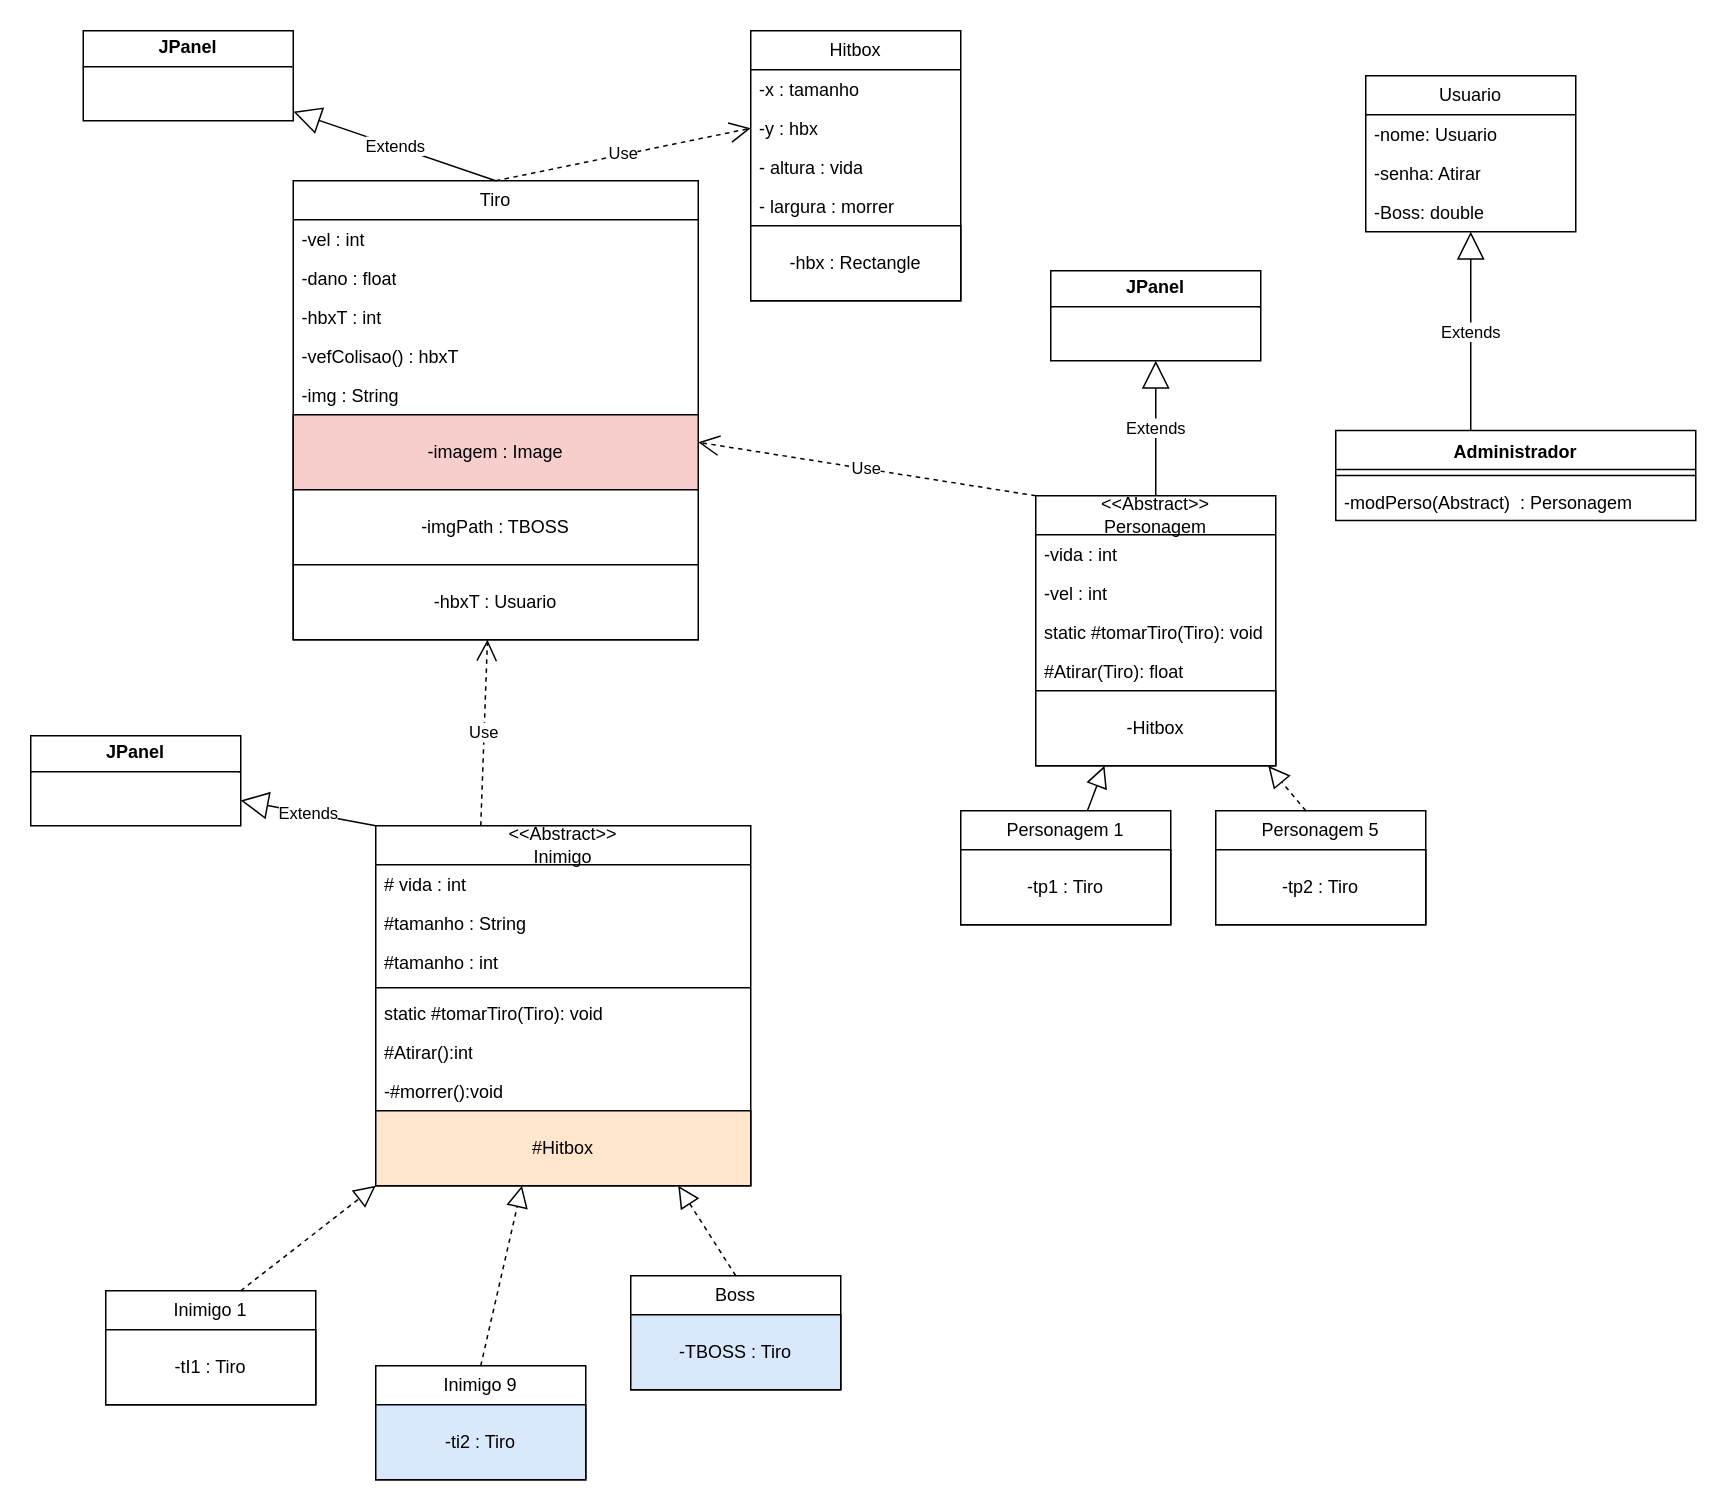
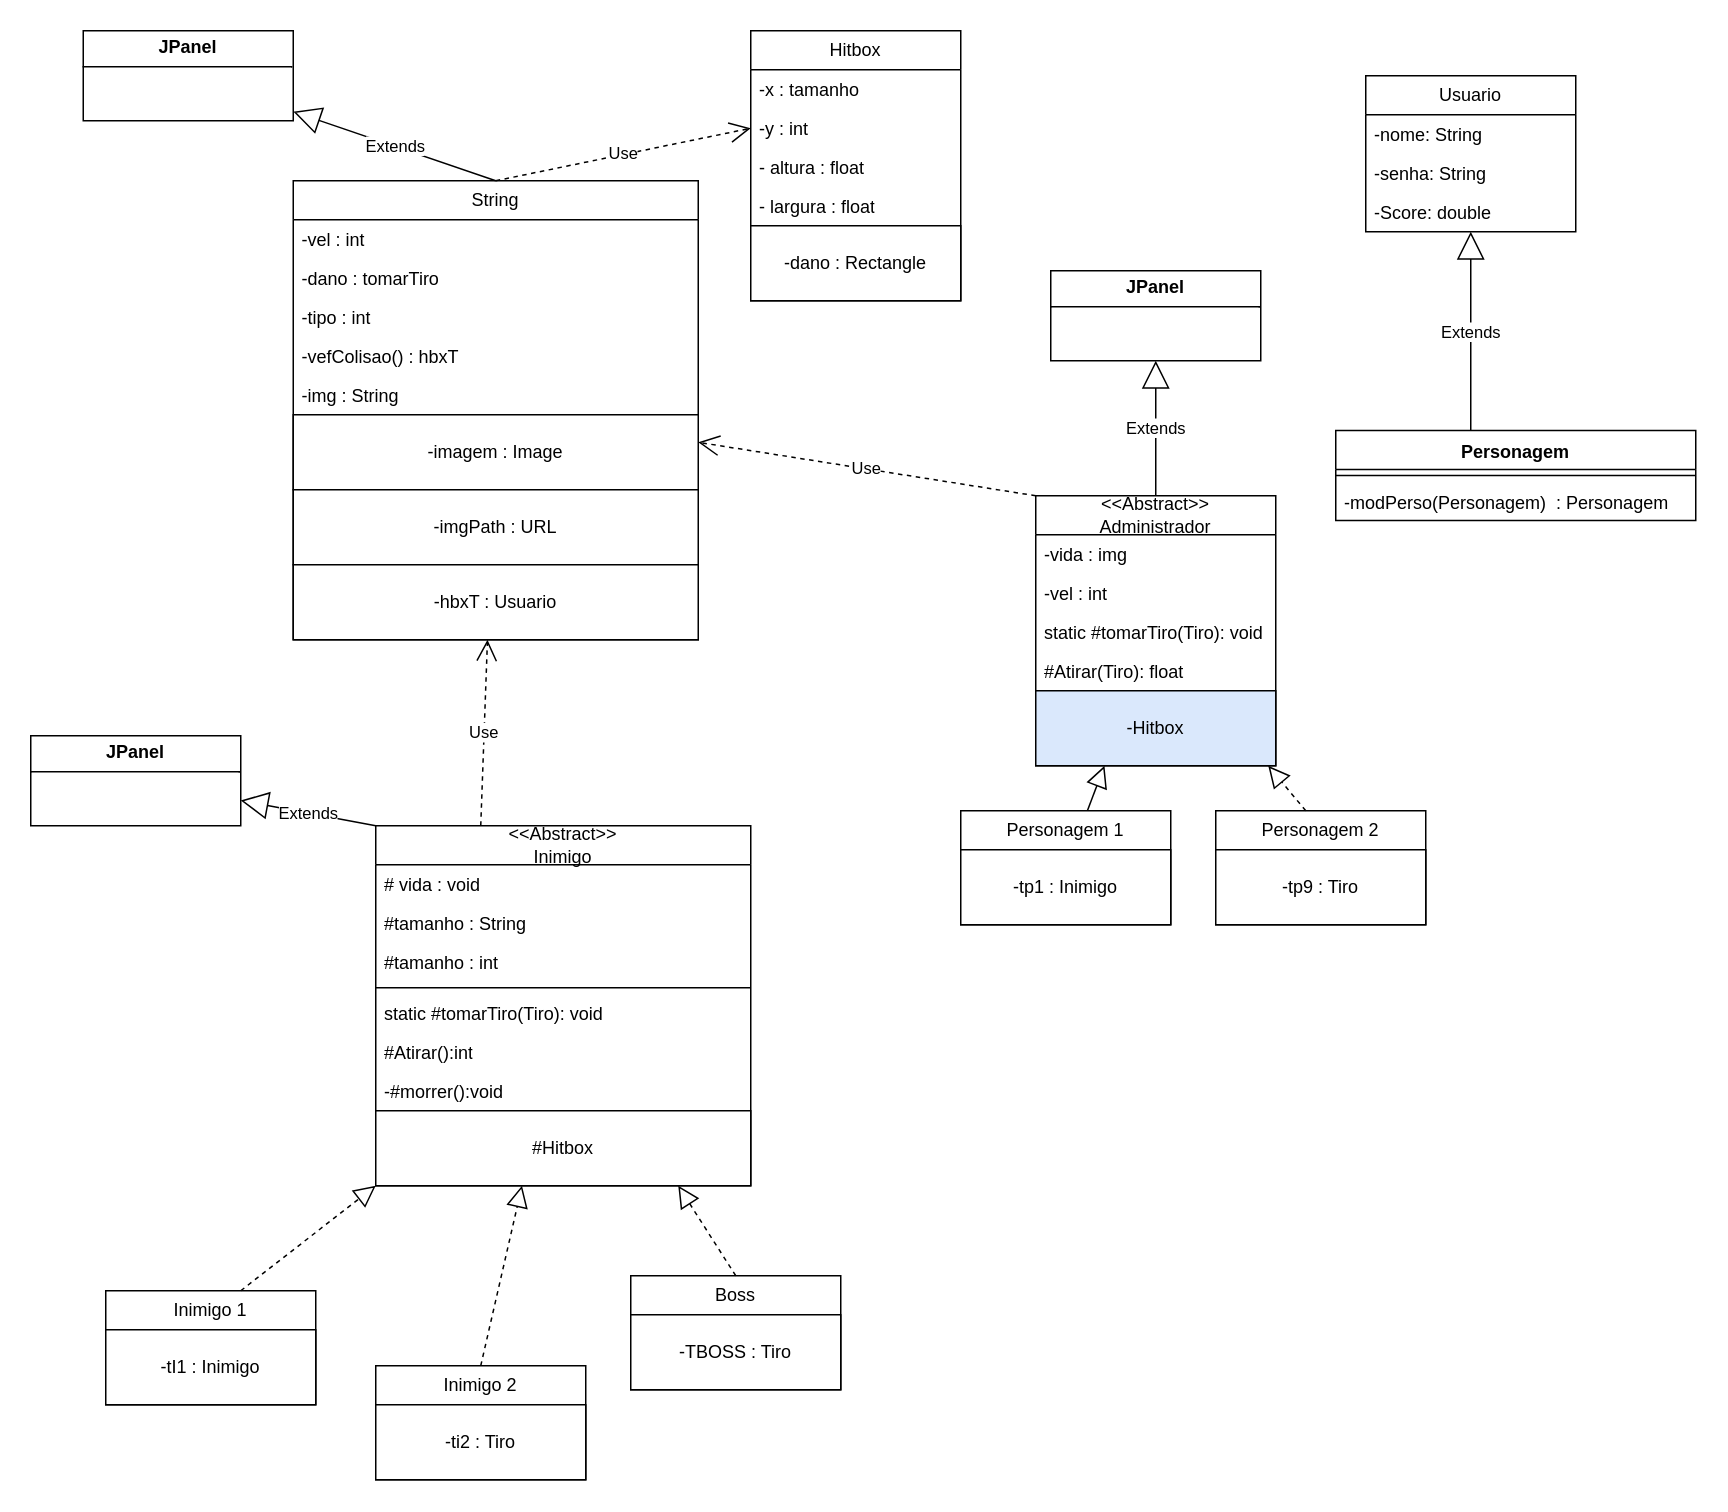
(793, 130) -> (791, 130)
(1438, 136) -> (1433, 136)
(821, 169) -> (826, 169)
(1438, 175) -> (1438, 175)
(496, 200) -> (496, 200)
(839, 208) -> (831, 208)
(1433, 214) -> (1438, 214)
(856, 263) -> (856, 263)
(358, 280) -> (379, 280)
(348, 319) -> (346, 319)
(496, 452) -> (496, 452)
(1516, 453) -> (1516, 453)
(1504, 504) -> (1514, 504)
(1156, 515) -> (1156, 515)
(496, 527) -> (496, 527)
(1088, 556) -> (1088, 556)
(1156, 728) -> (1156, 728)
(1321, 830) -> (1321, 830)
(431, 886) -> (436, 886)
(1066, 887) -> (1066, 887)
(1321, 887) -> (1321, 887)
(563, 1148) -> (563, 1148)
(736, 1352) -> (736, 1352)
(211, 1367) -> (211, 1367)
(481, 1385) -> (481, 1385)
(481, 1442) -> (481, 1442)
